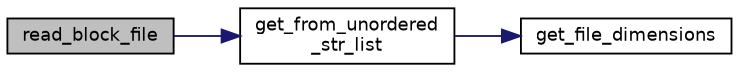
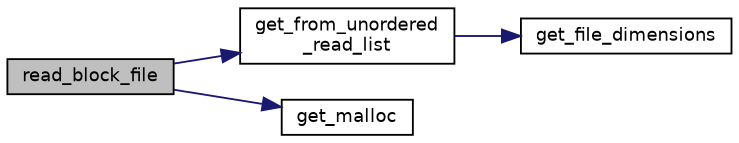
(347, 36) -> (347, 36)
none -> (347, 117)
